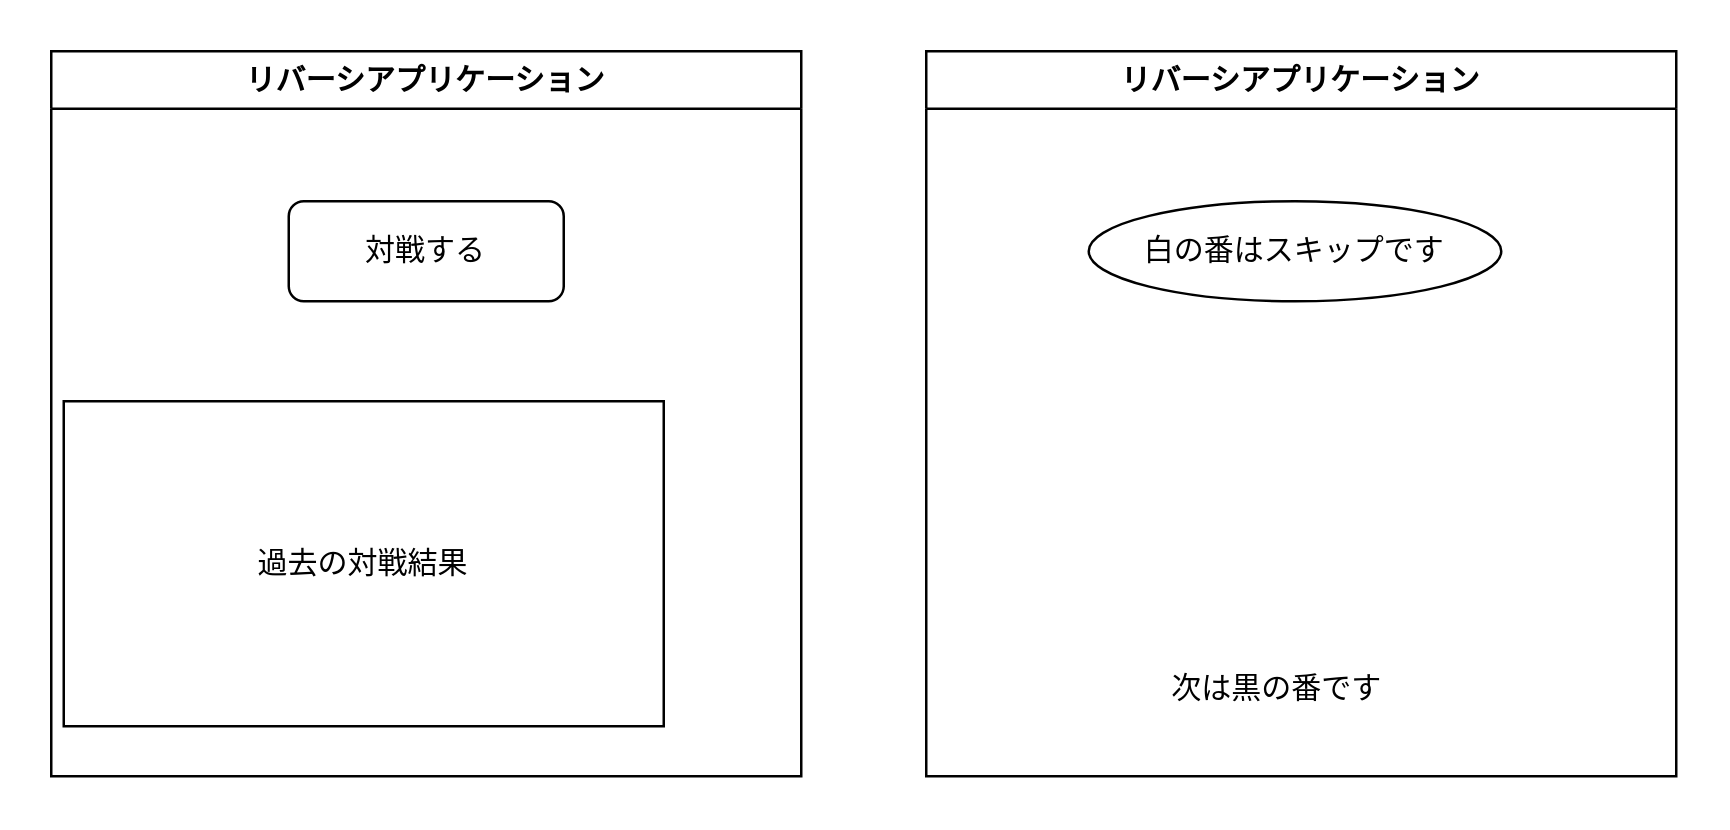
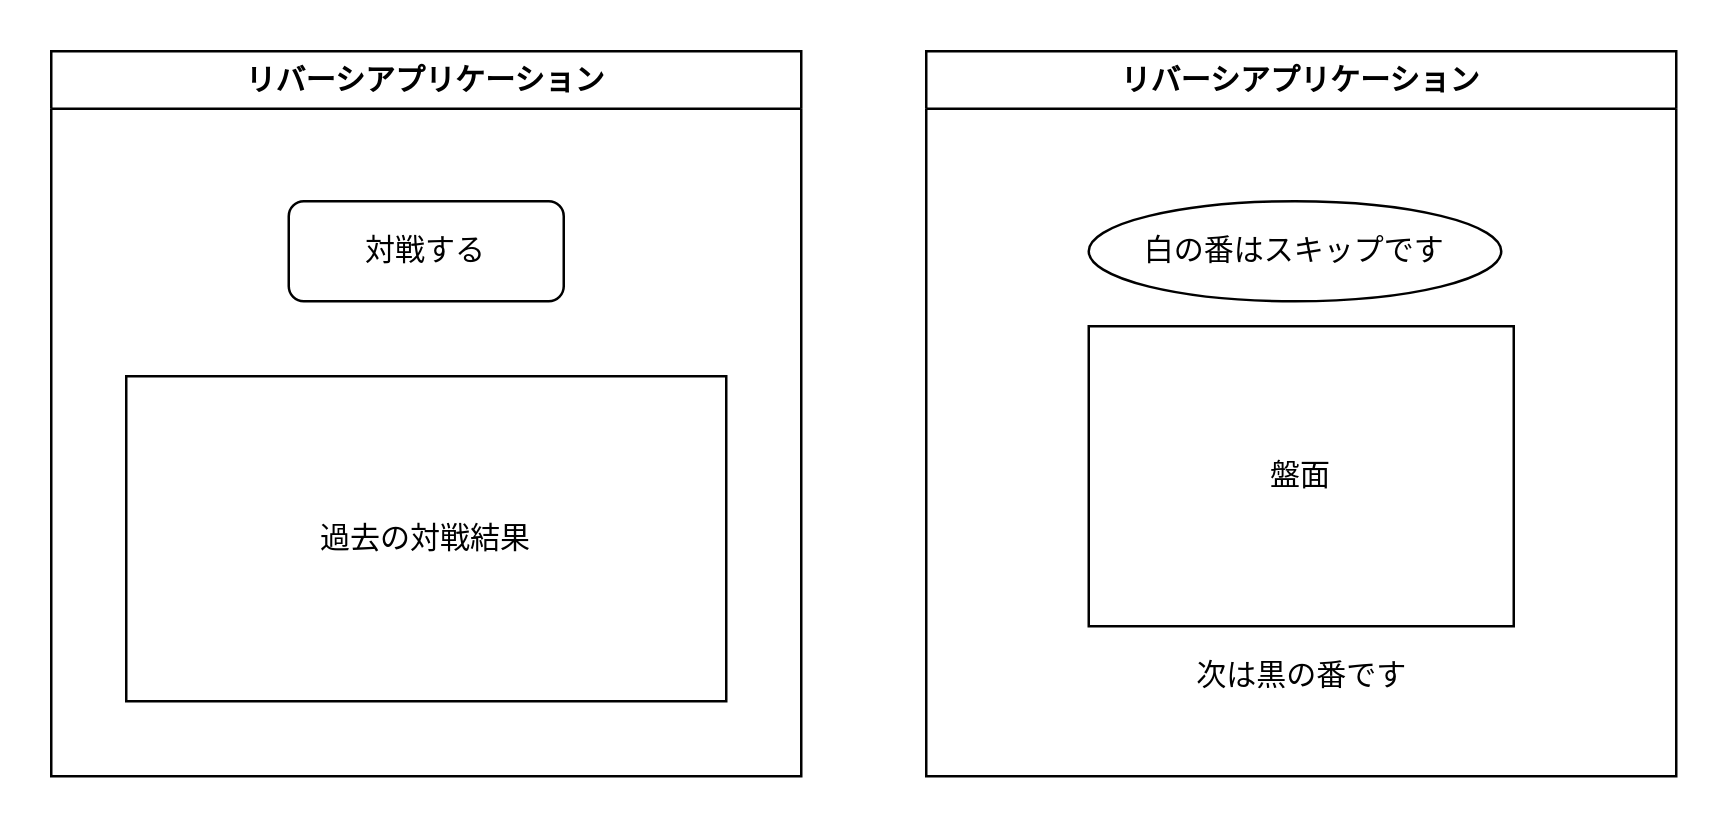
none -> (1301, 476)
(364, 564) -> (426, 539)
(1276, 689) -> (1301, 676)
